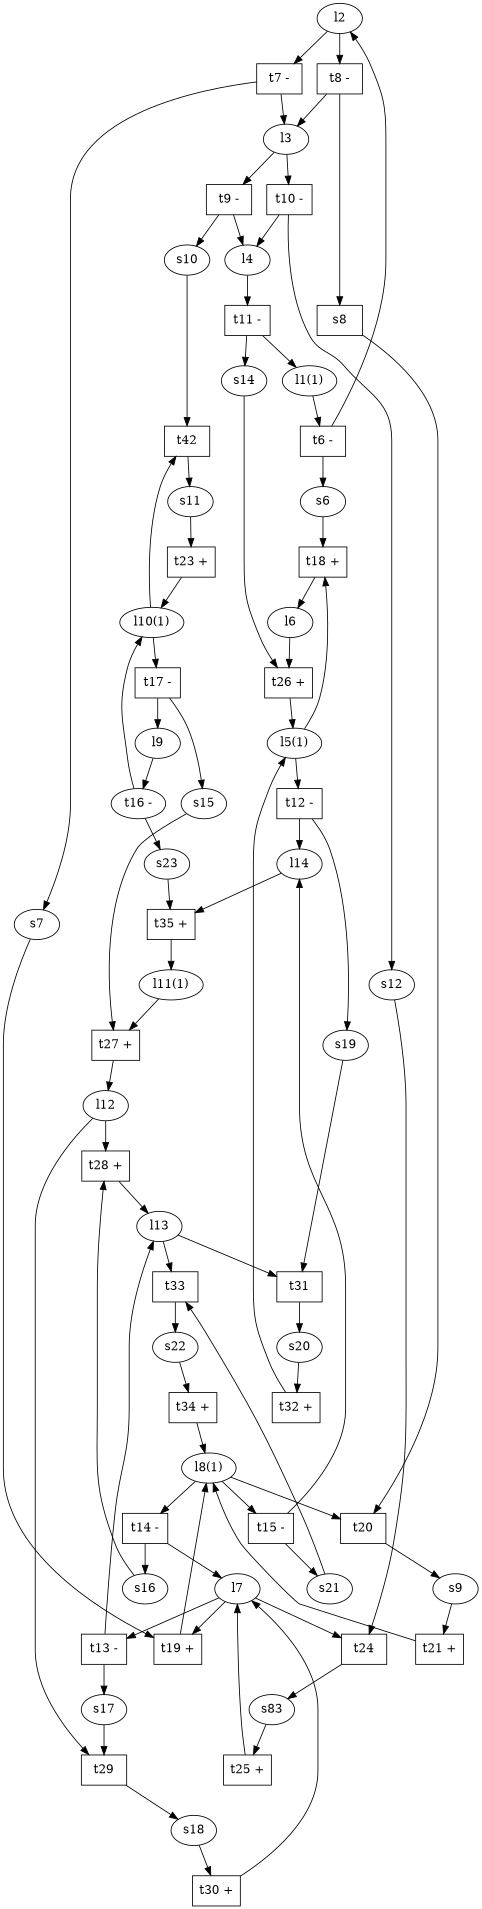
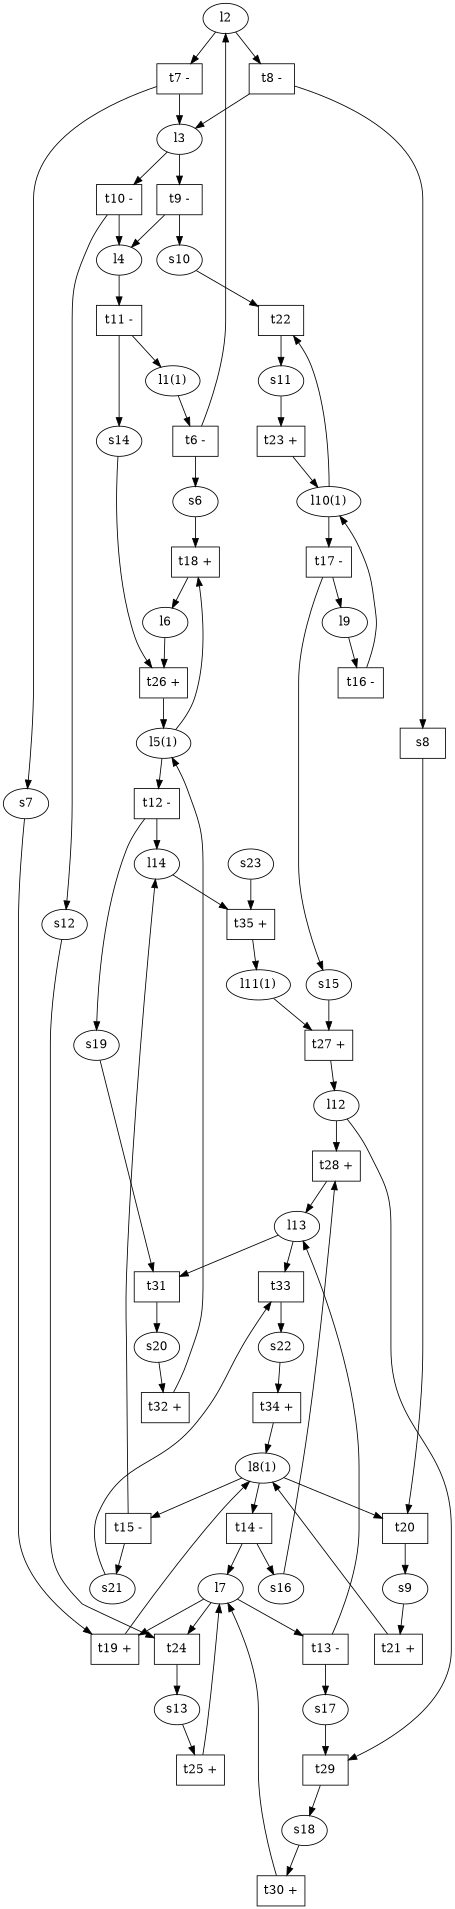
(187, 441) -> (281, 320)
(138, 804) -> (361, 683)
(151, 829) -> none
(272, 1710) -> (177, 1710)
